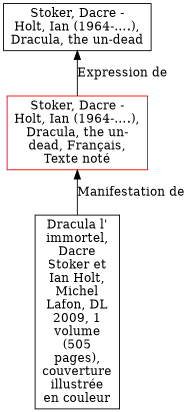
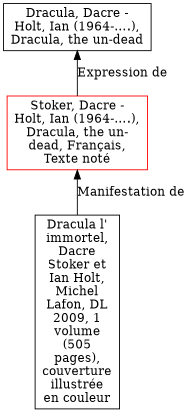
(77, 27) -> (77, 27)
